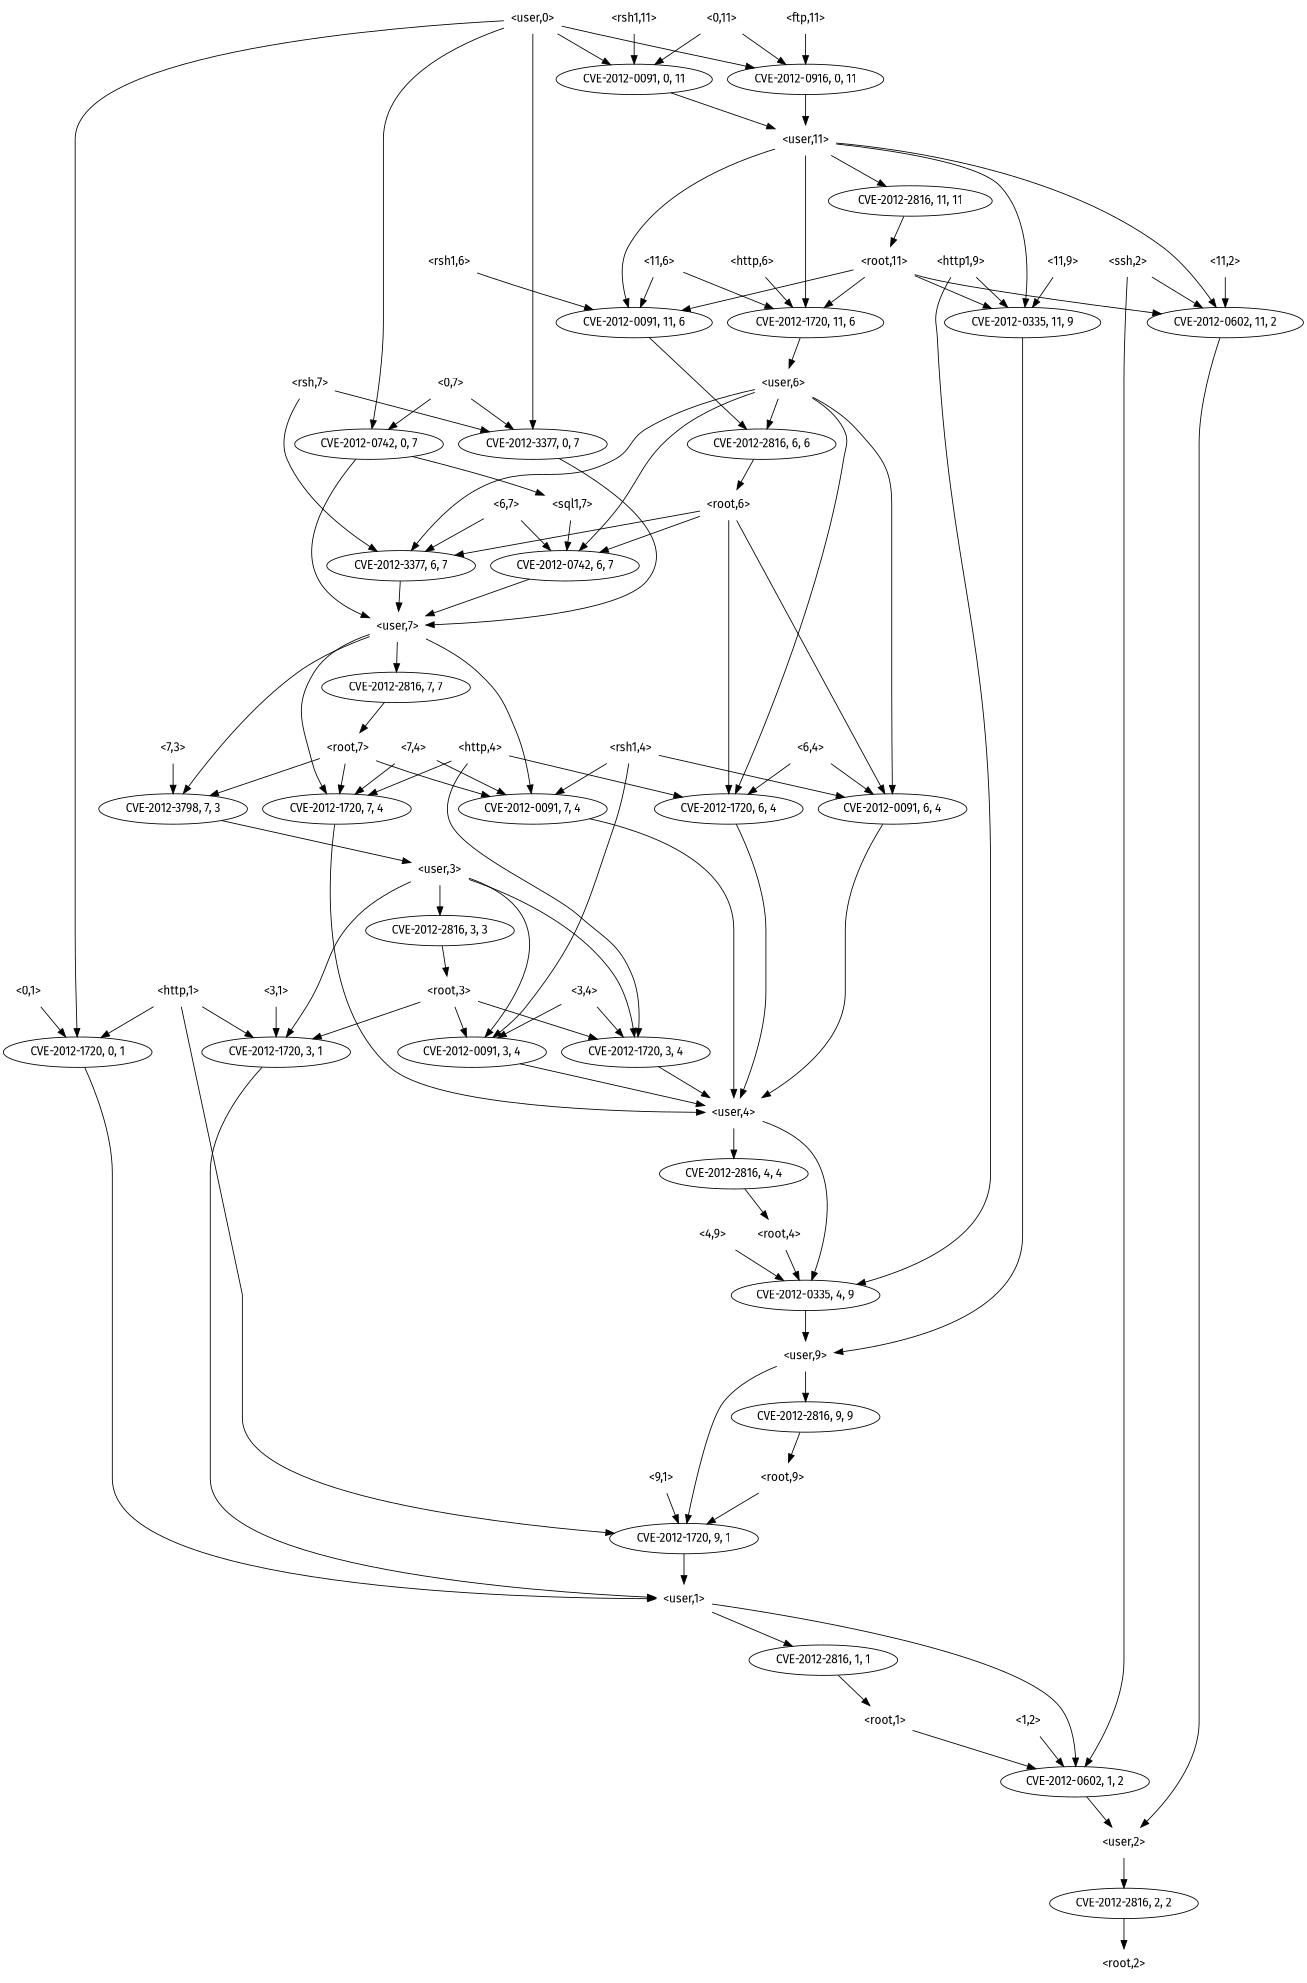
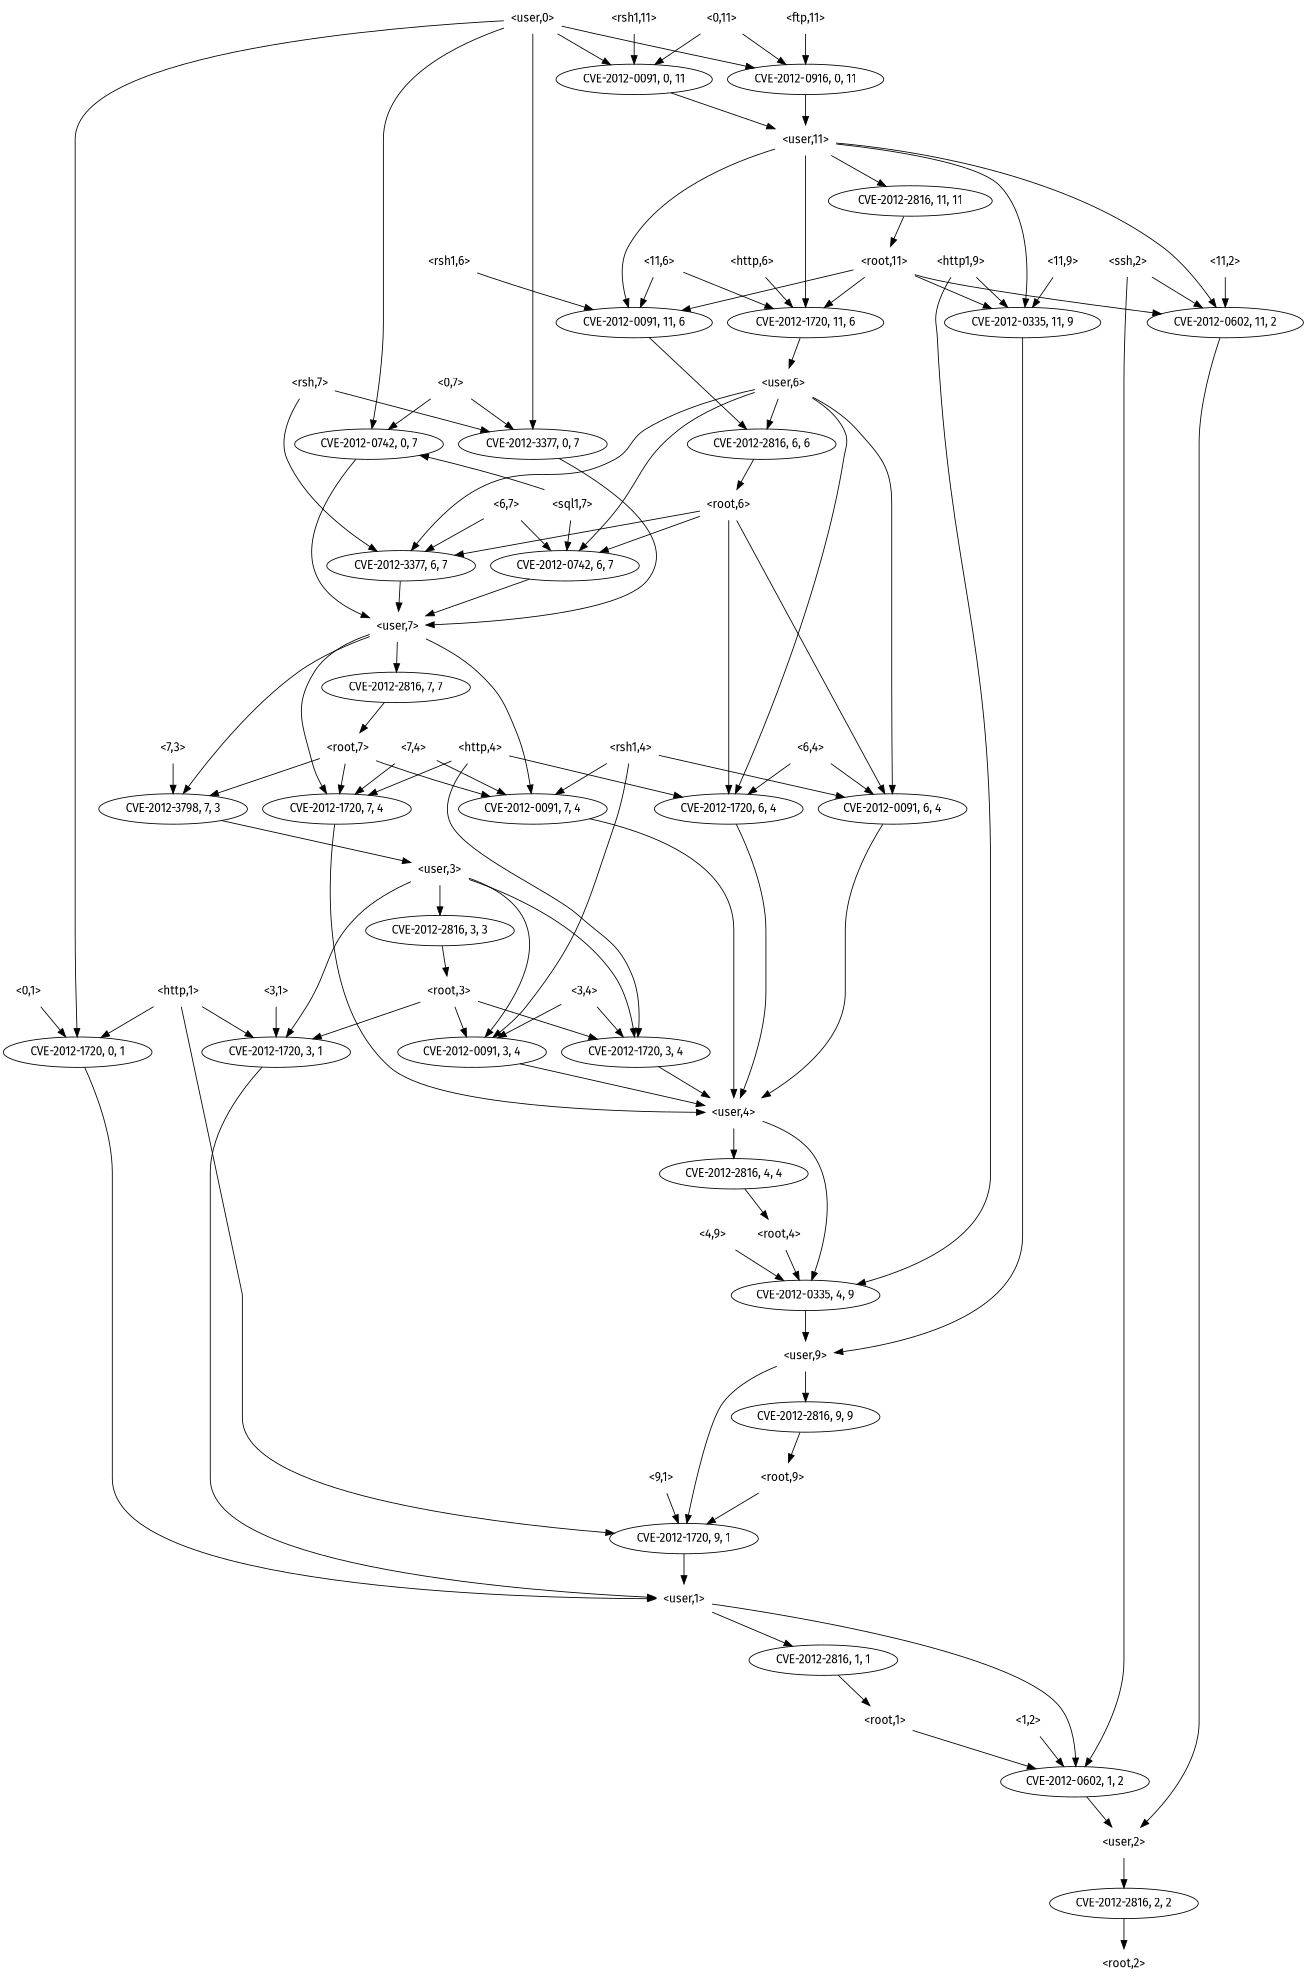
(475, 473) -> (487, 472)
